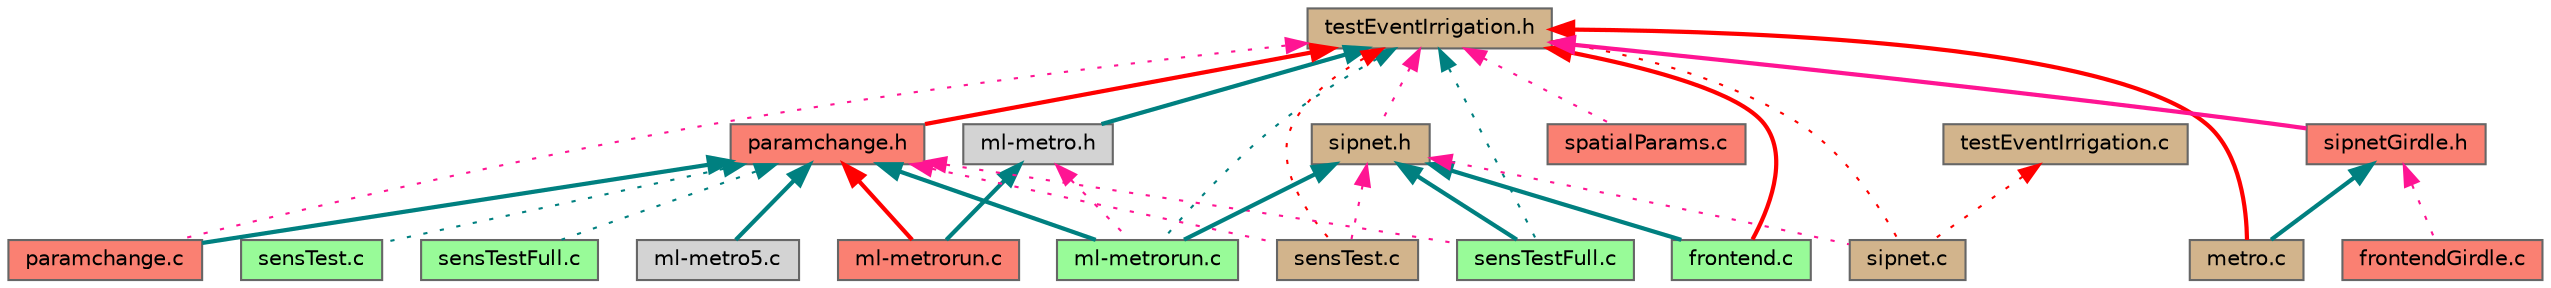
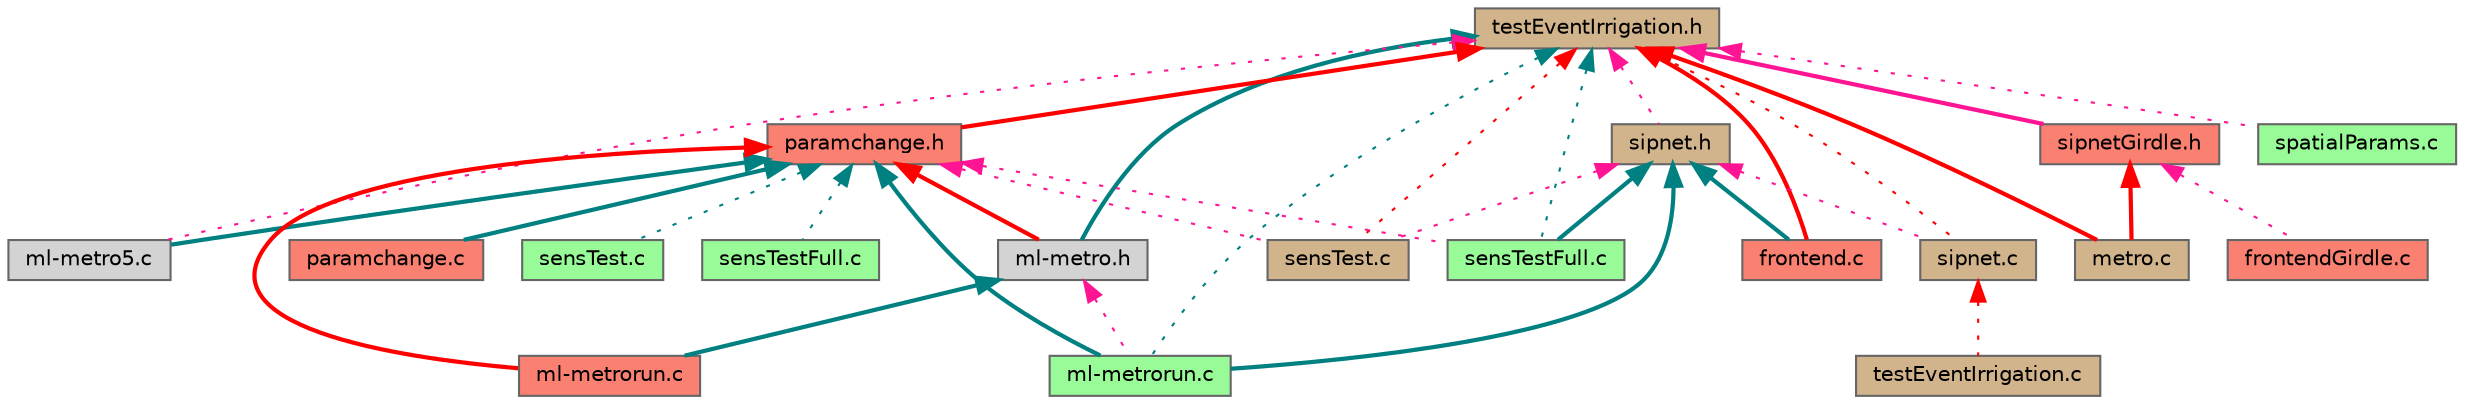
(728, 122) -> (806, 116)
(1647, 144) -> (2357, 144)
none -> (978, 207)
(1978, 208) -> (1978, 329)
(2313, 208) -> (2131, 213)
(1741, 260) -> (1812, 260)
